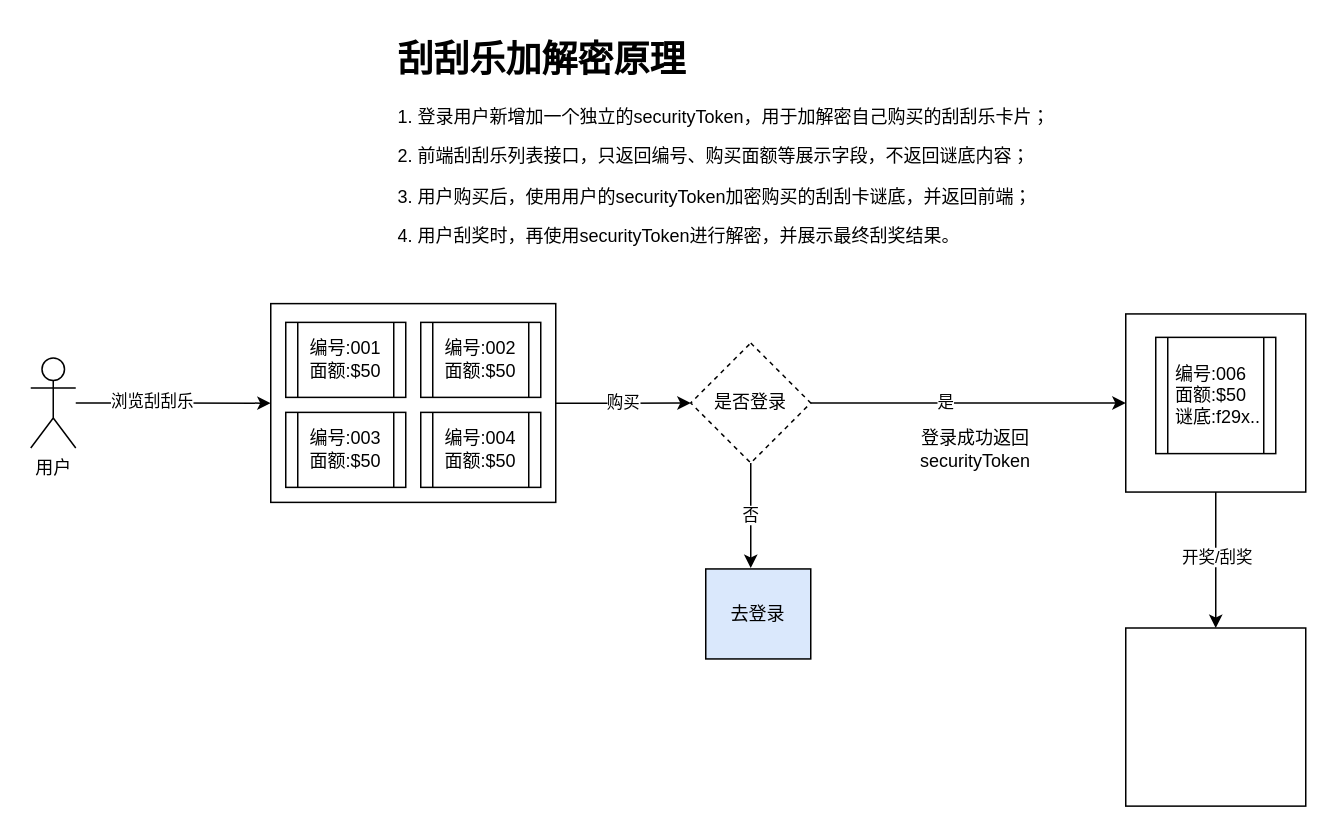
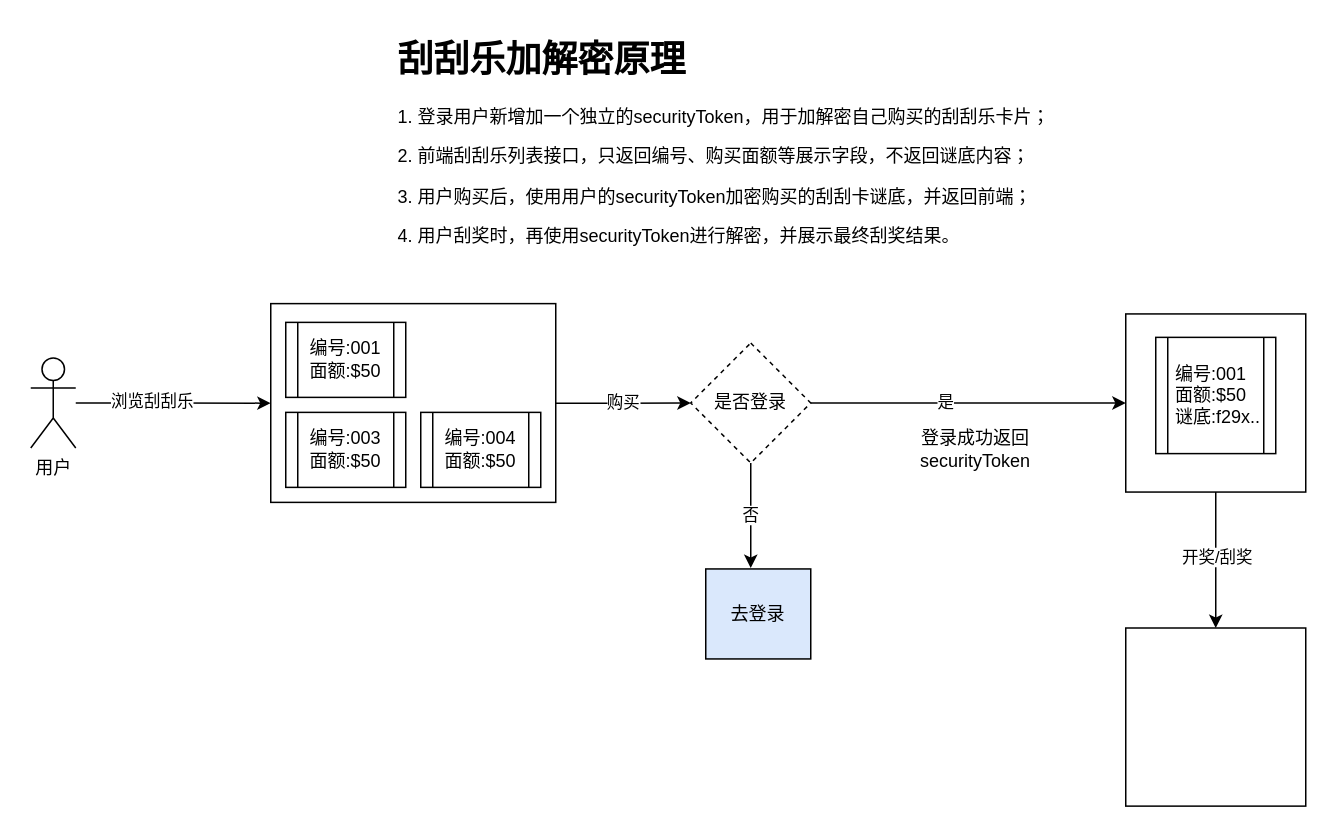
(481, 360) -> none
(1217, 395) -> (1217, 395)
